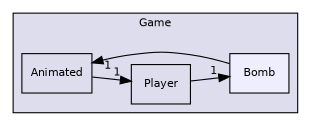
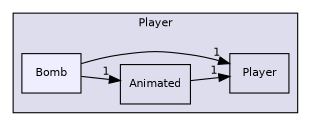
(155, 24) -> (155, 24)
(205, 79) -> (150, 52)
